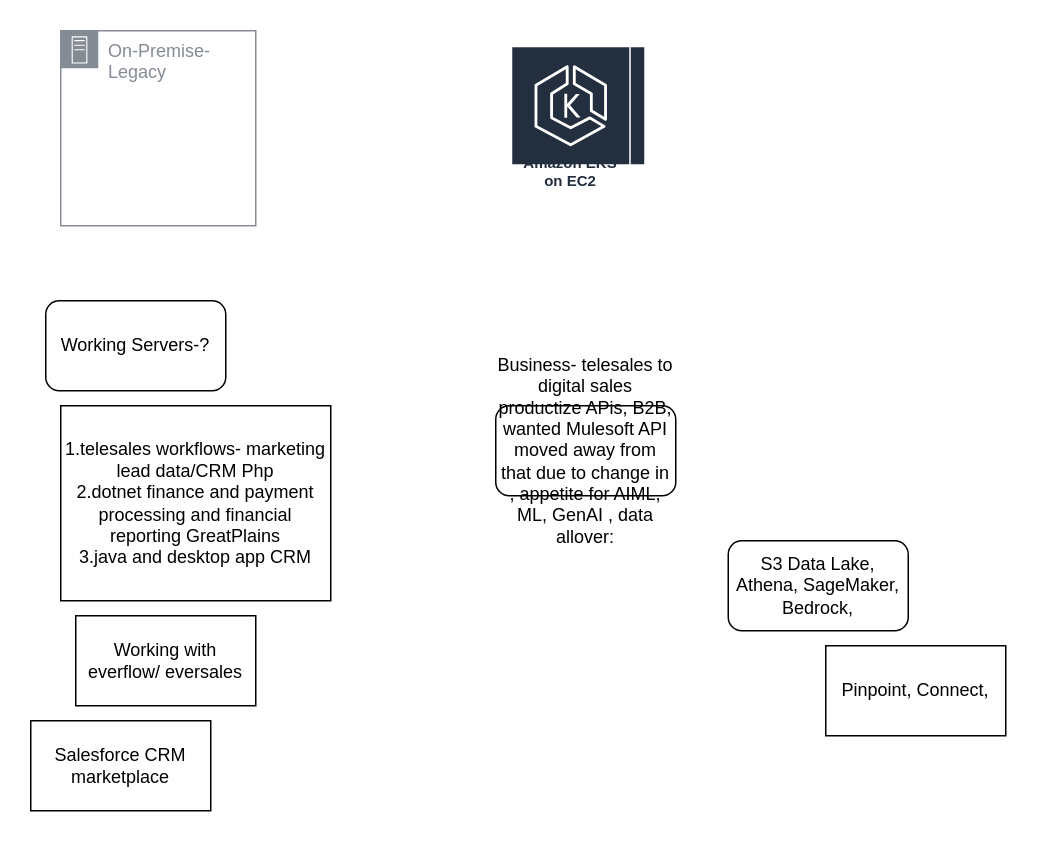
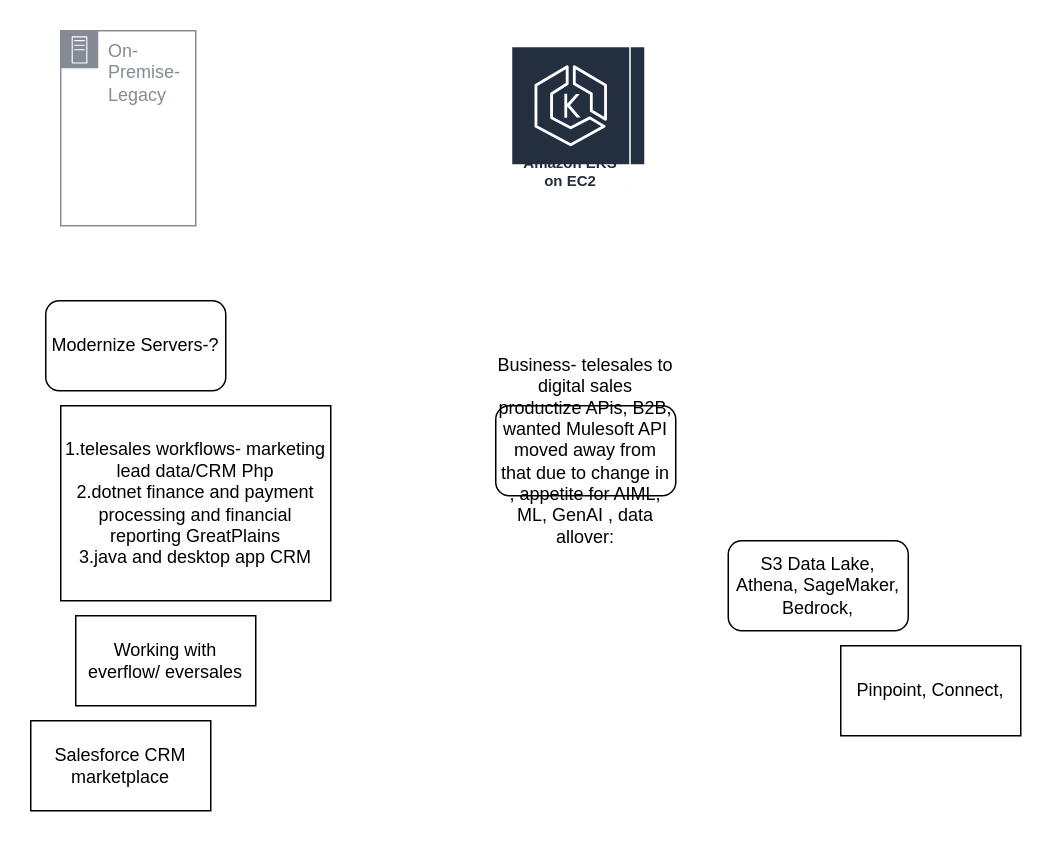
(158, 128) -> (128, 128)
(136, 346) -> (136, 346)
(916, 691) -> (931, 691)
